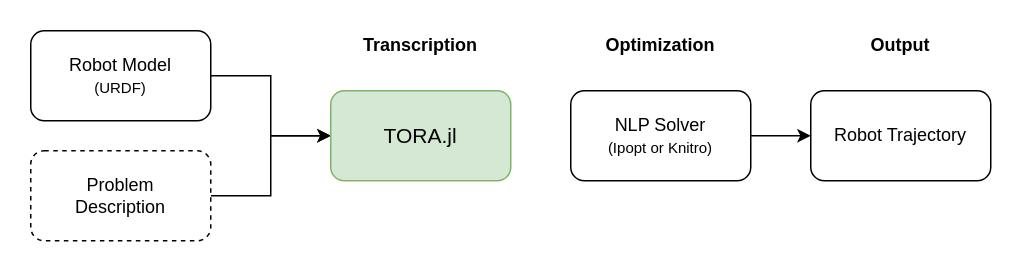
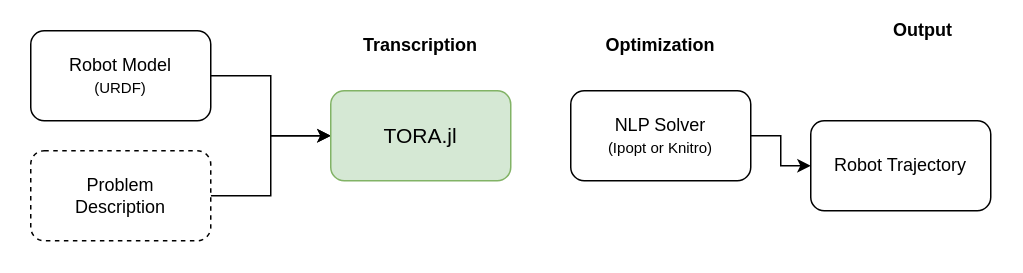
(901, 46) -> (923, 31)
(901, 136) -> (901, 166)
